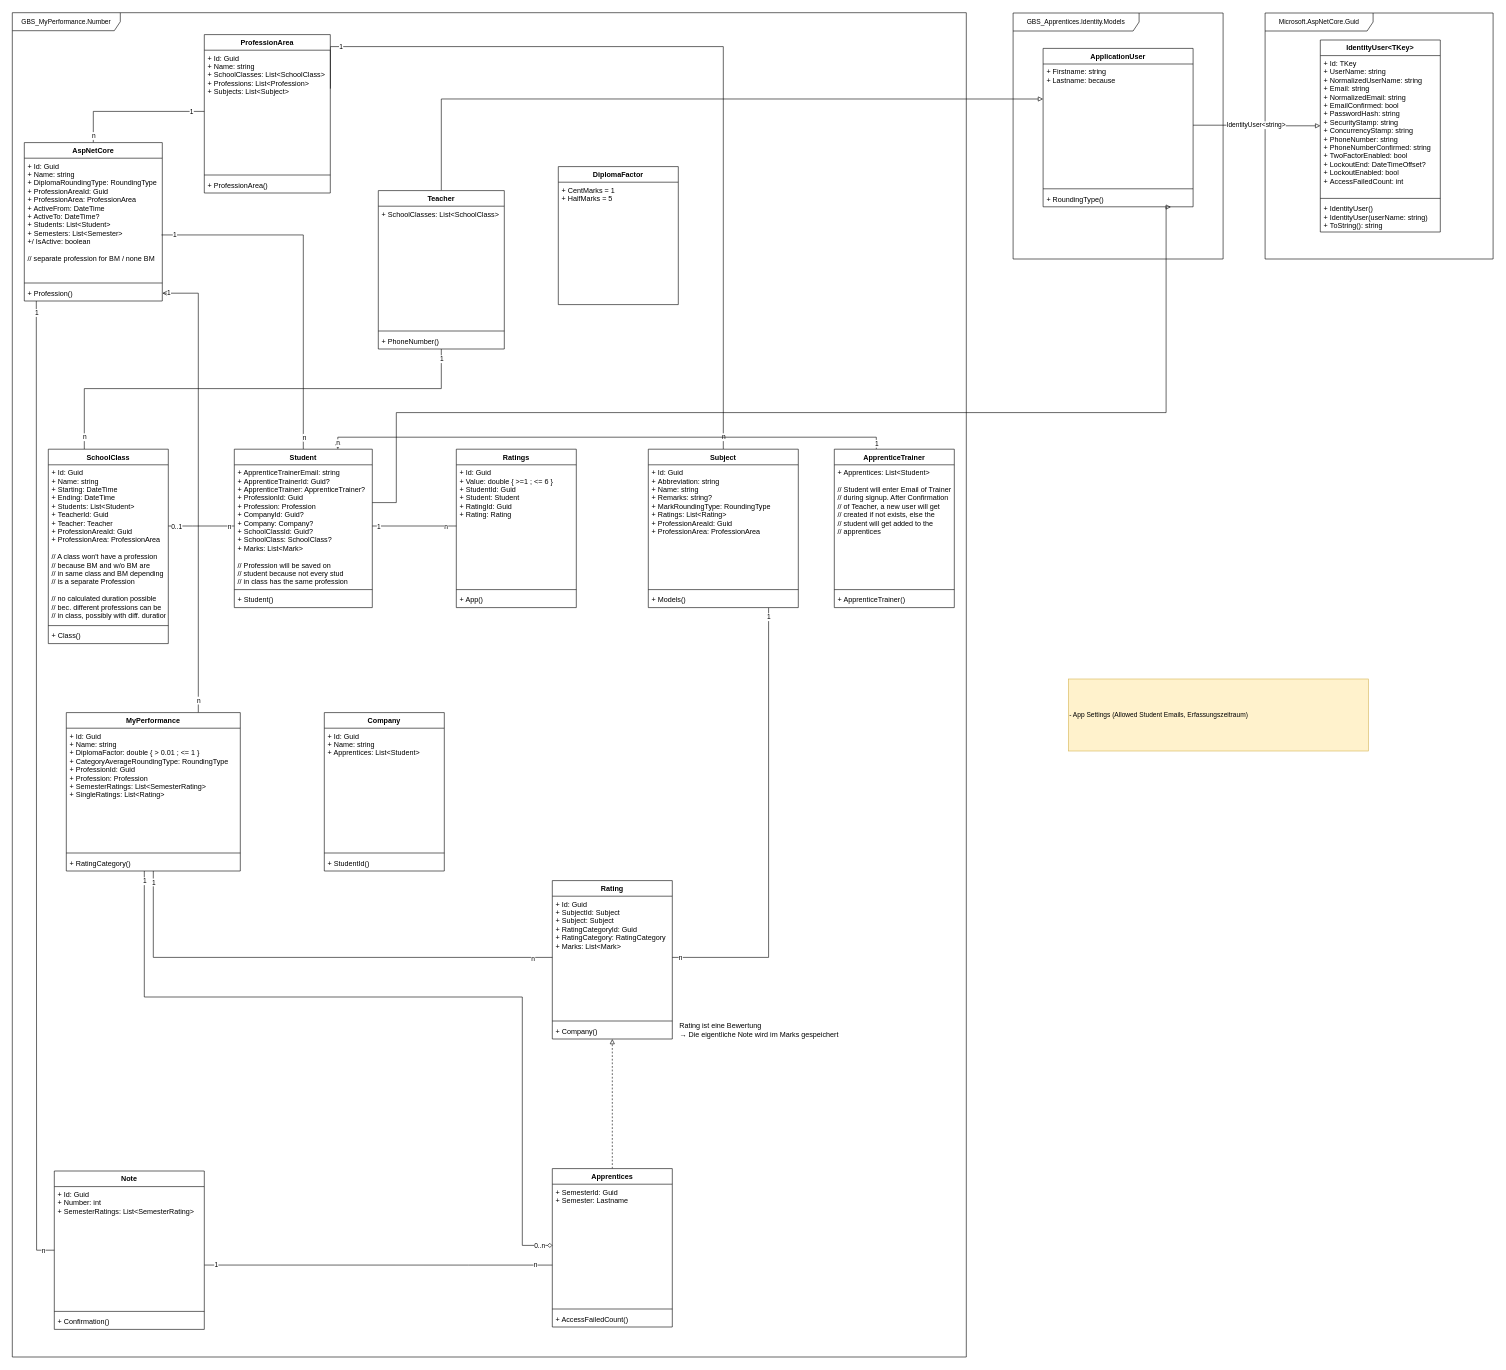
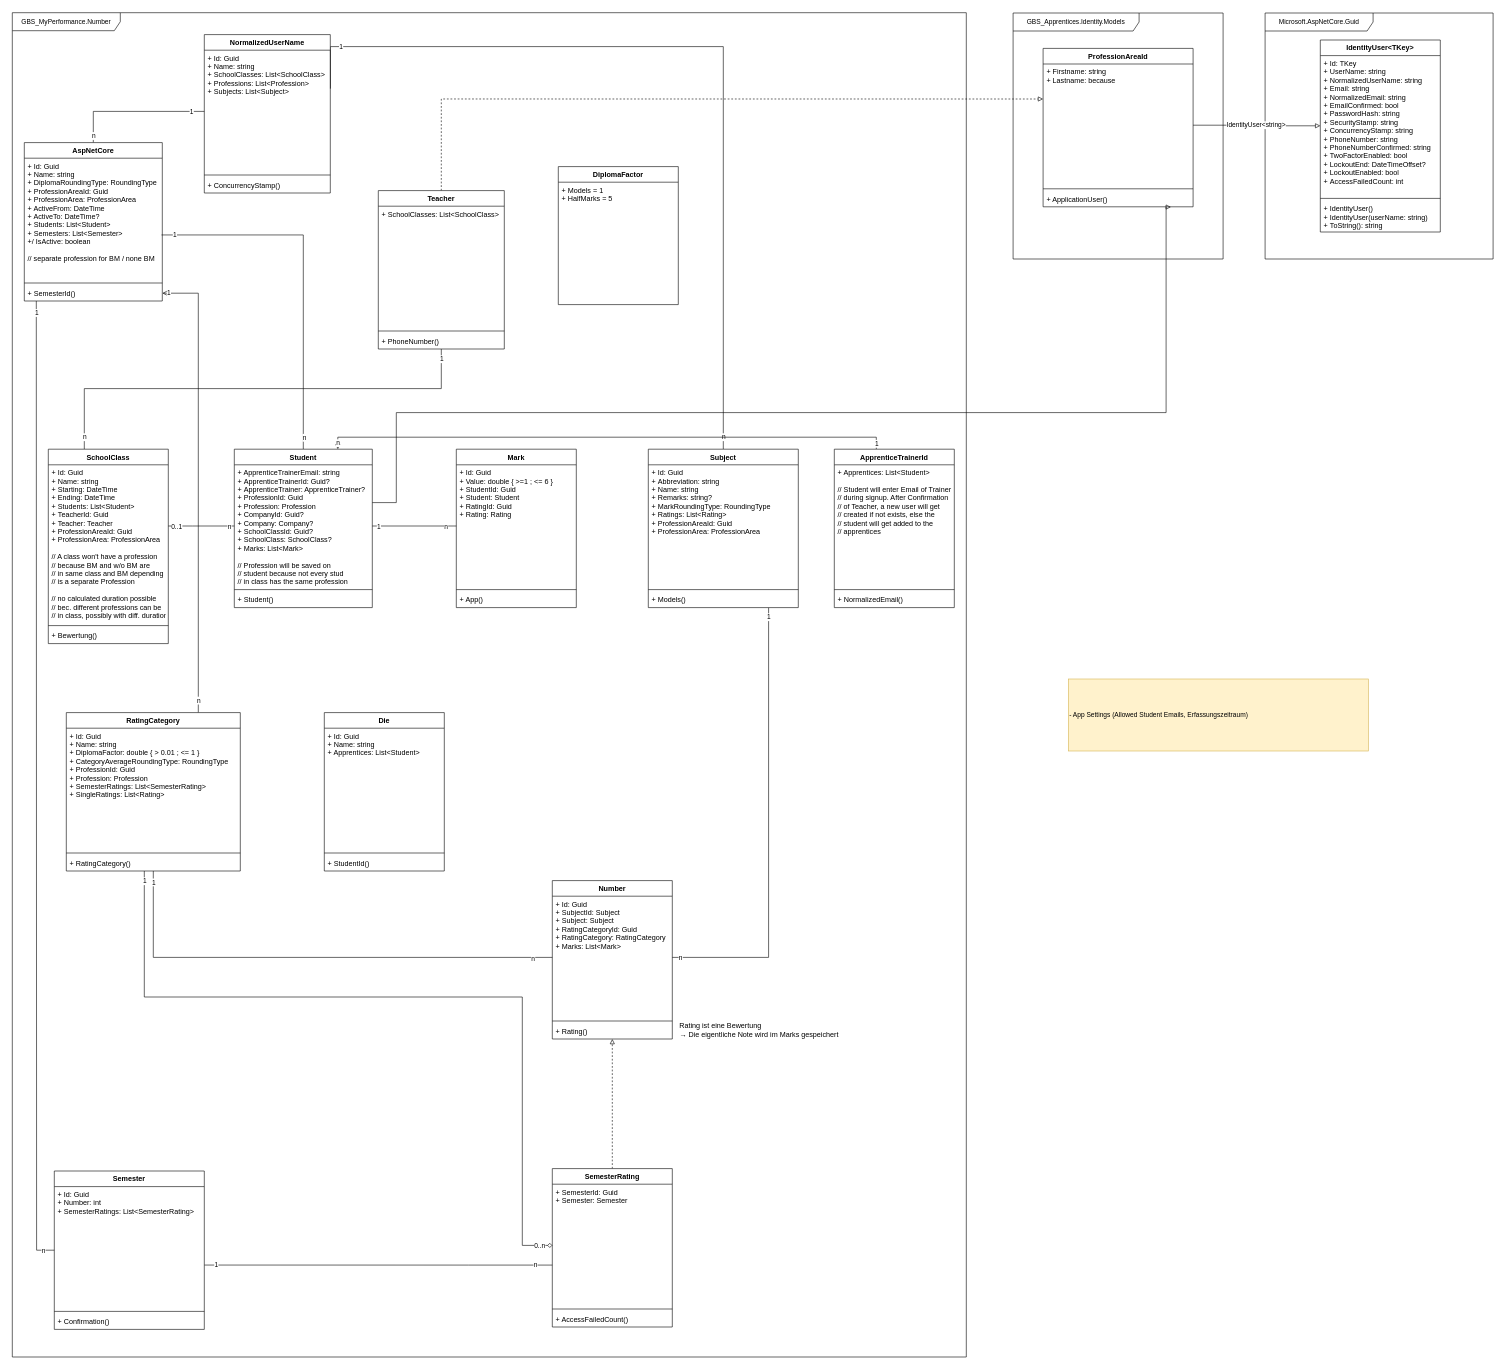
(267, 43) -> (267, 43)
(1118, 56) -> (1118, 56)
(694, 99) -> (694, 99)
(242, 185) -> (247, 185)
(590, 190) -> (583, 190)
(1077, 199) -> (1081, 199)
(54, 293) -> (55, 293)
(516, 457) -> (516, 457)
(894, 457) -> (894, 457)
(877, 600) -> (871, 600)
(68, 636) -> (77, 636)
(153, 721) -> (153, 721)
(384, 721) -> (384, 721)
(612, 889) -> (612, 889)
(577, 1031) -> (574, 1031)
(612, 1177) -> (612, 1177)
(129, 1179) -> (129, 1179)
(588, 1192) -> (588, 1192)
